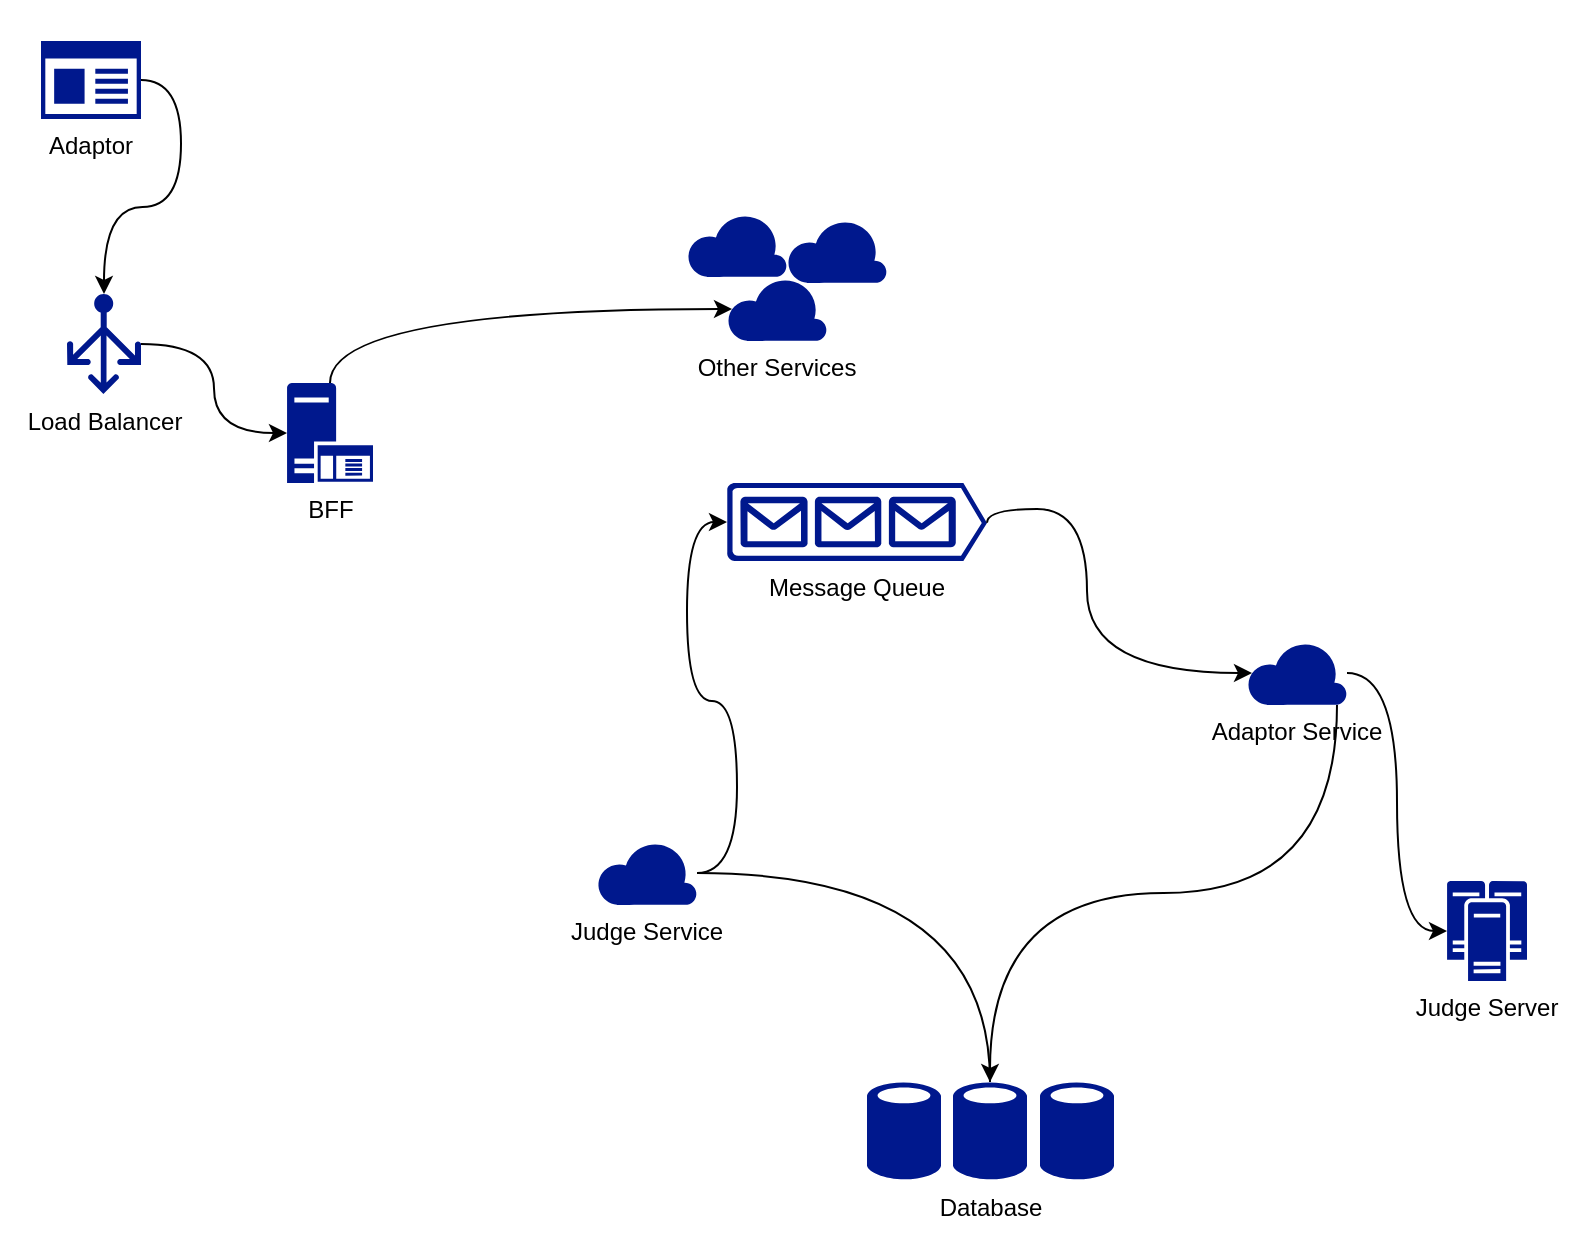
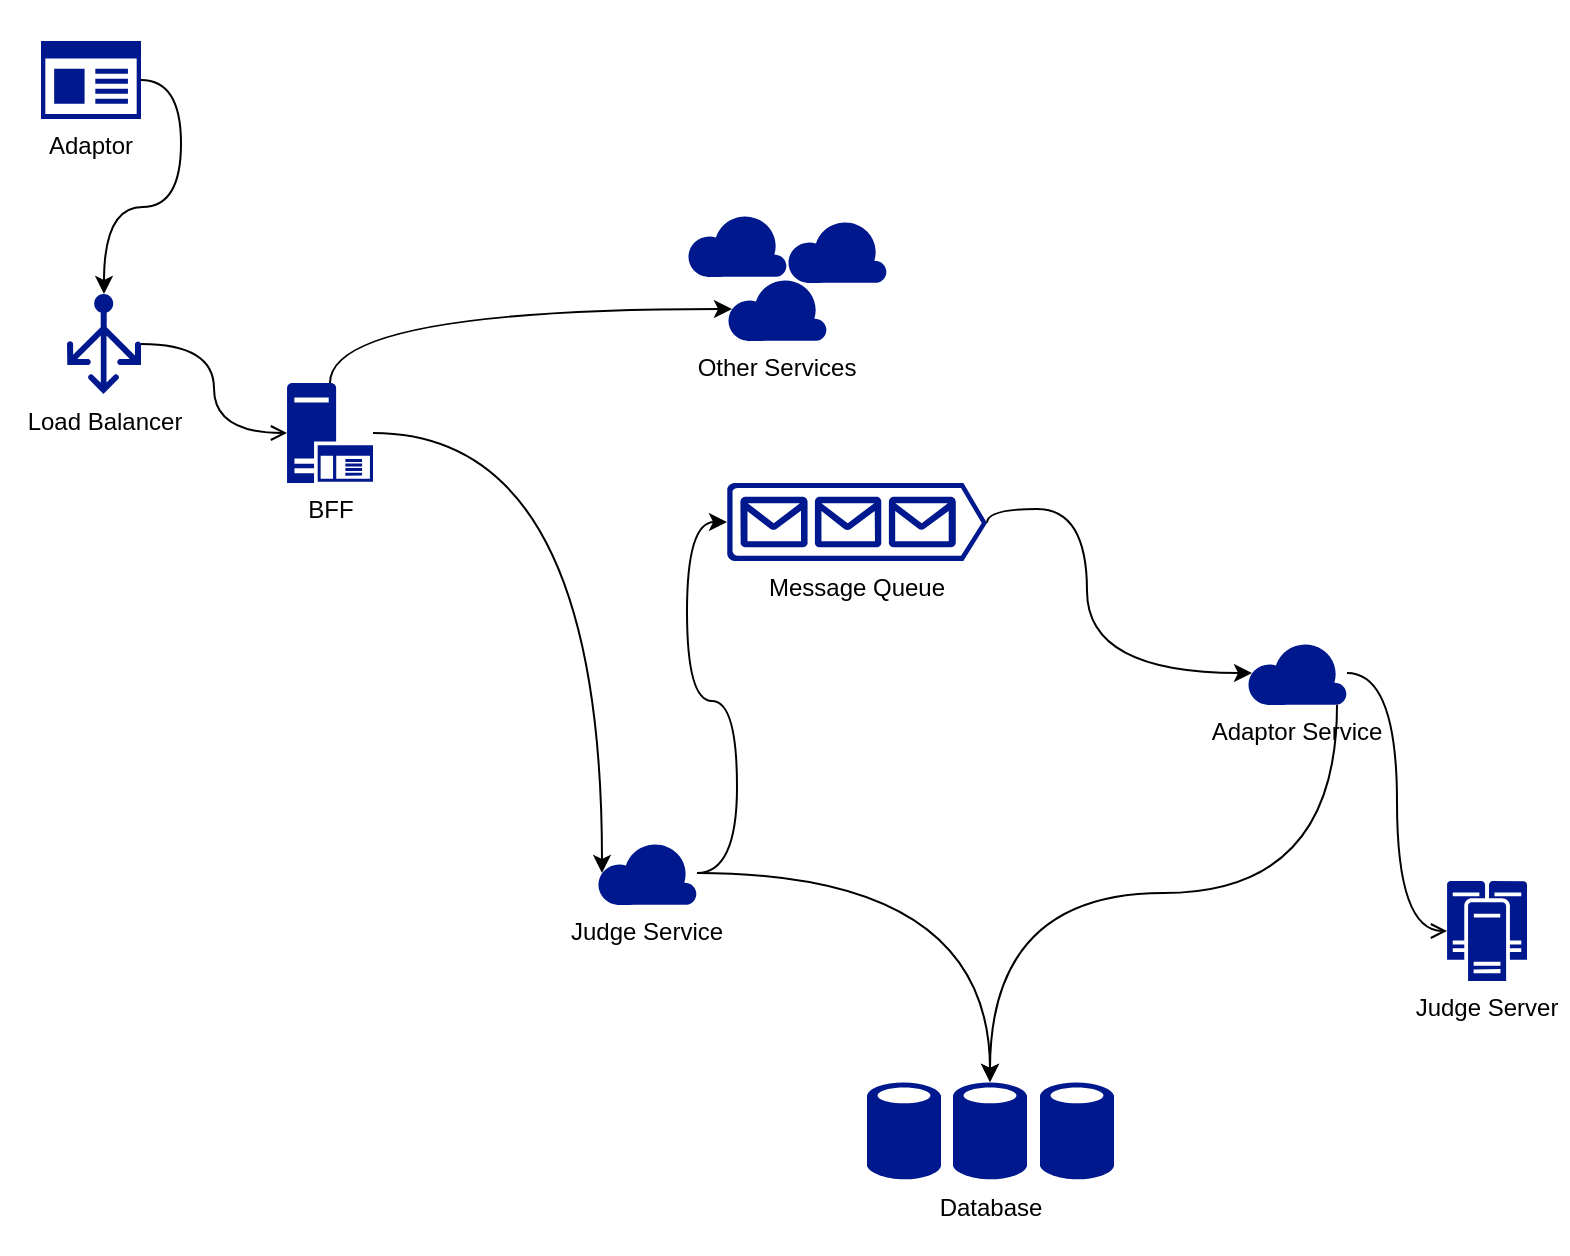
(242, 428) -> (245, 428)
none -> (567, 594)
(1407, 900) -> (1409, 900)
(990, 1080) -> (928, 931)
